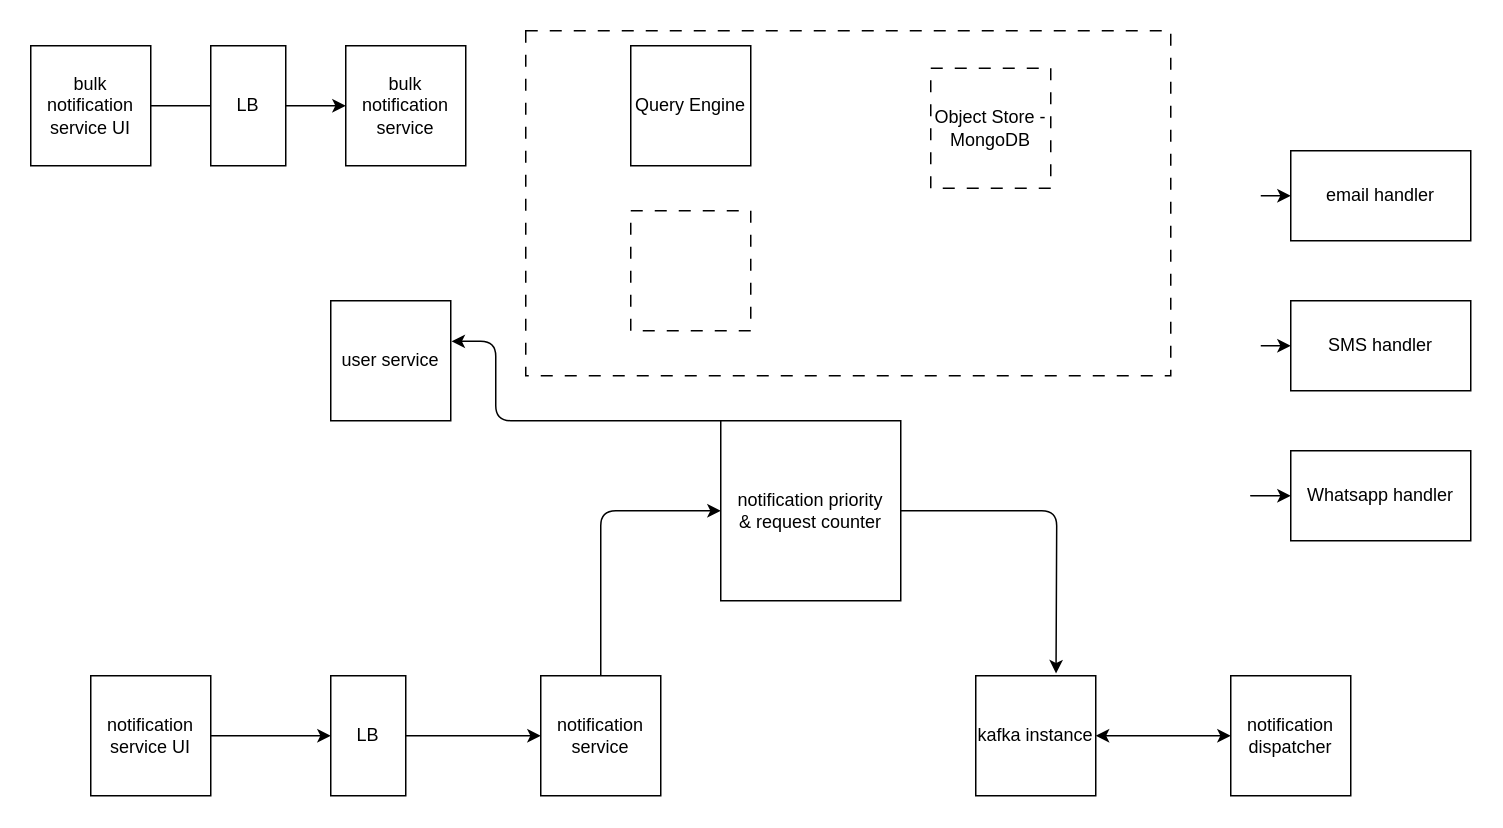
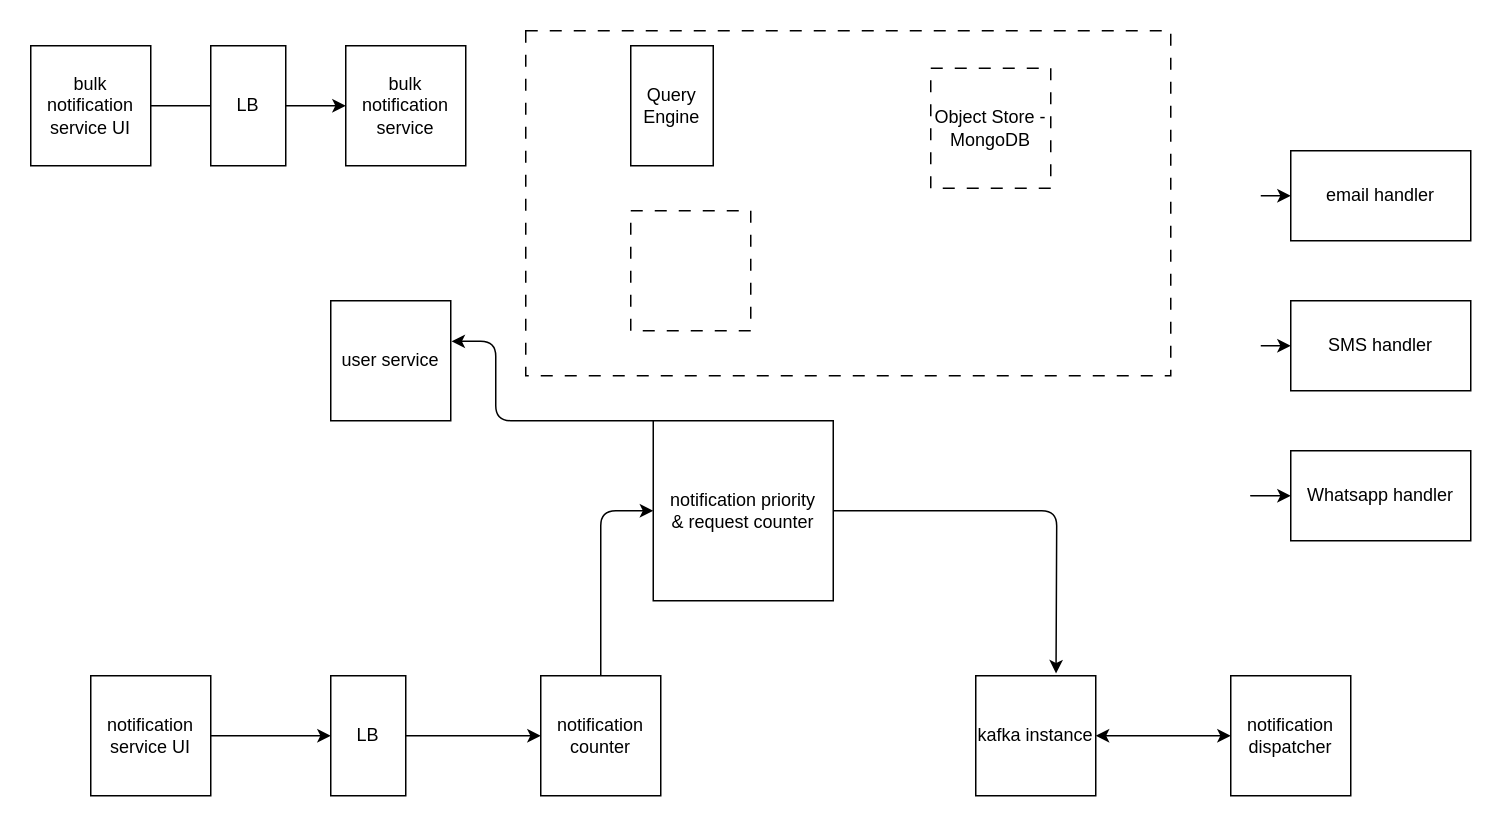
(691, 106) -> (672, 106)
(811, 511) -> (743, 511)
(601, 736) -> (601, 736)
